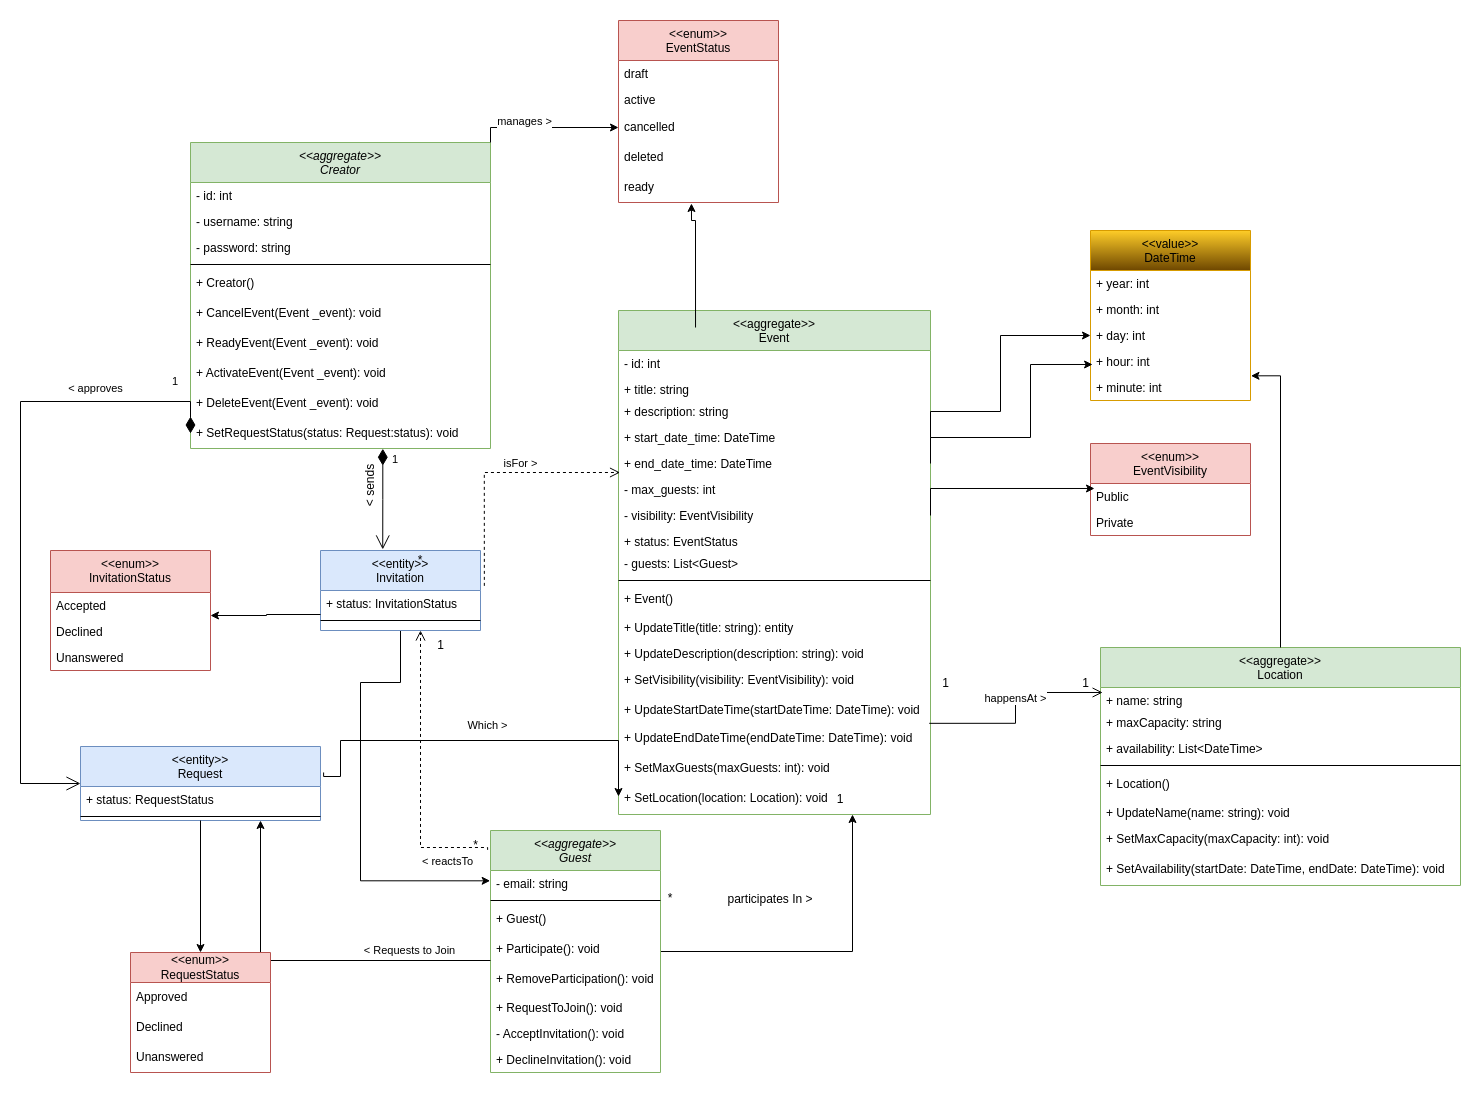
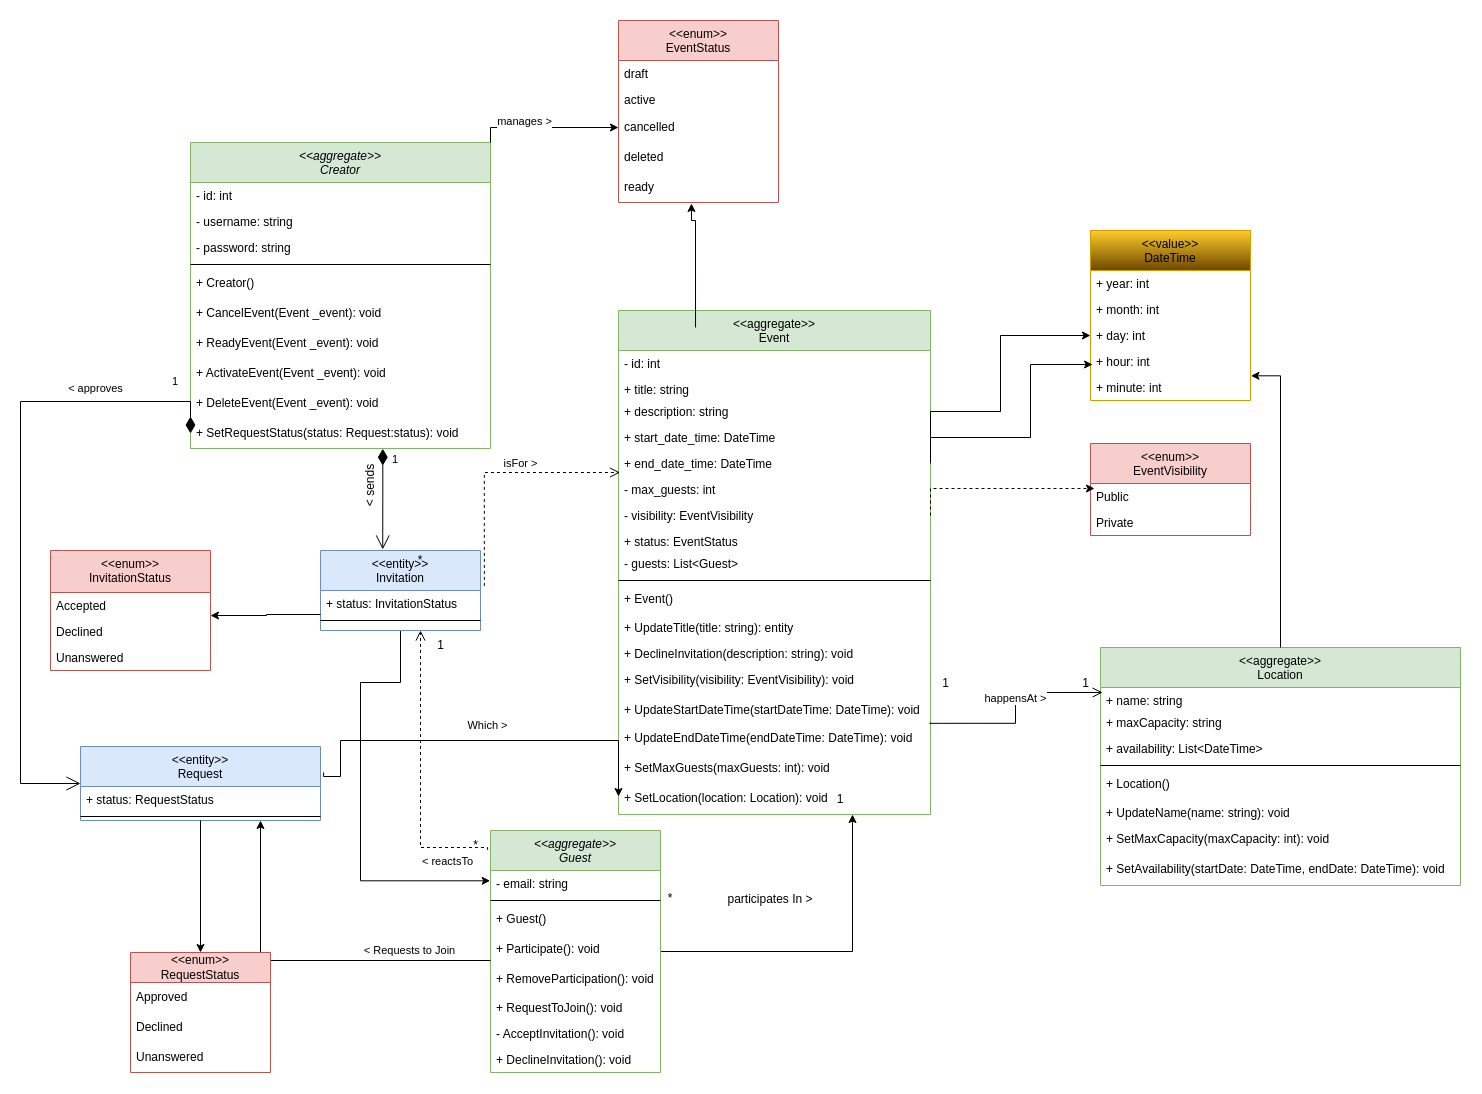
(1010, 488) -> (1010, 488)
(761, 654) -> (758, 654)
